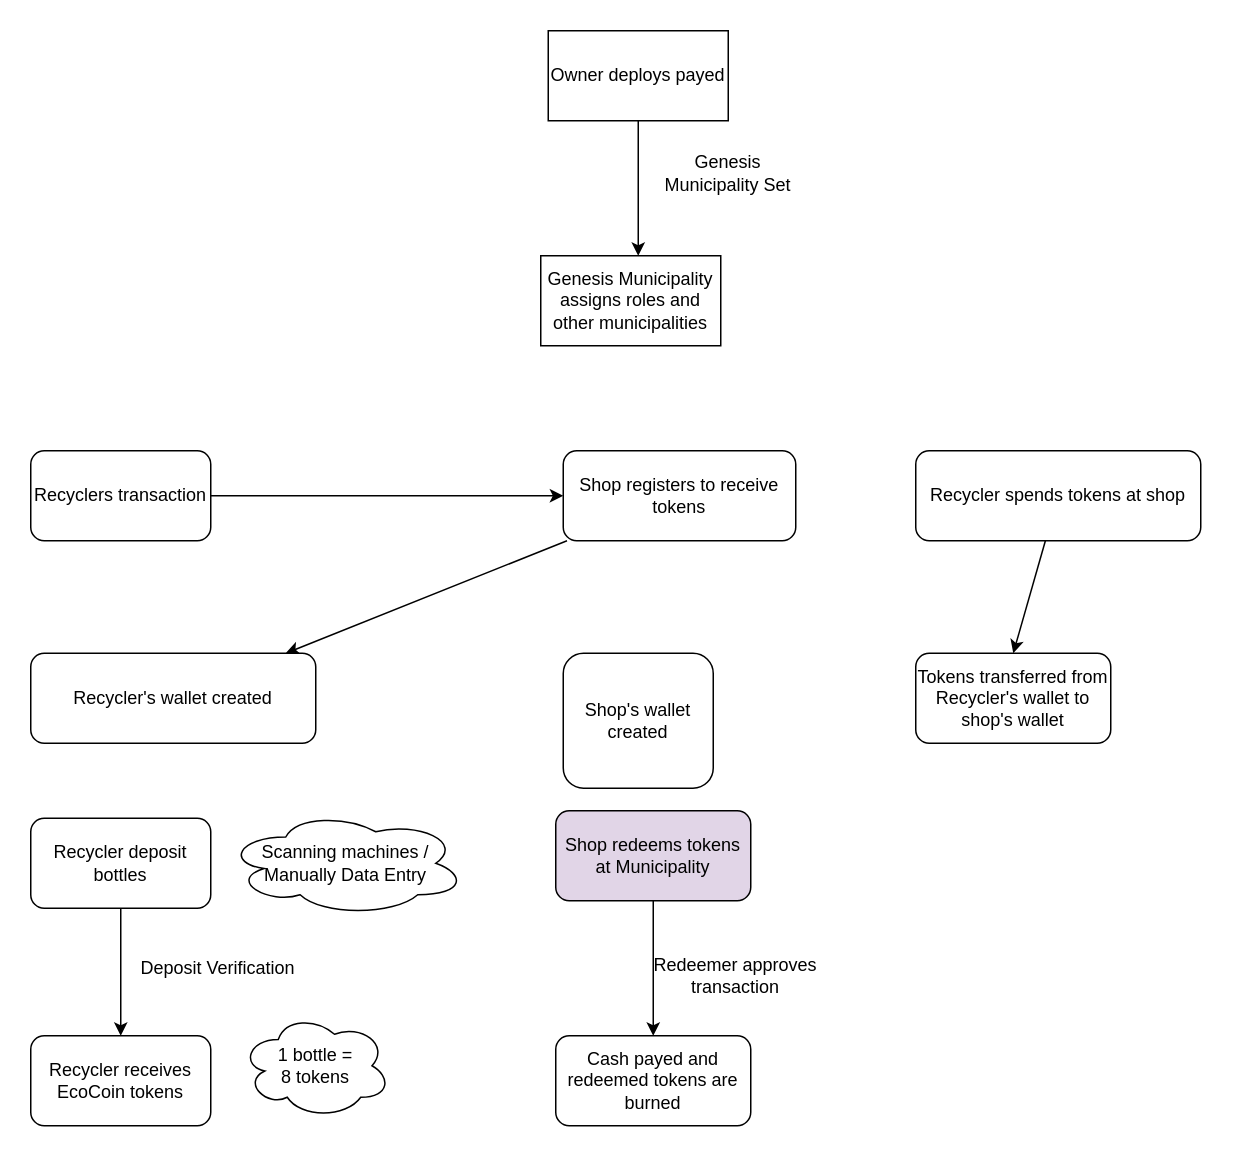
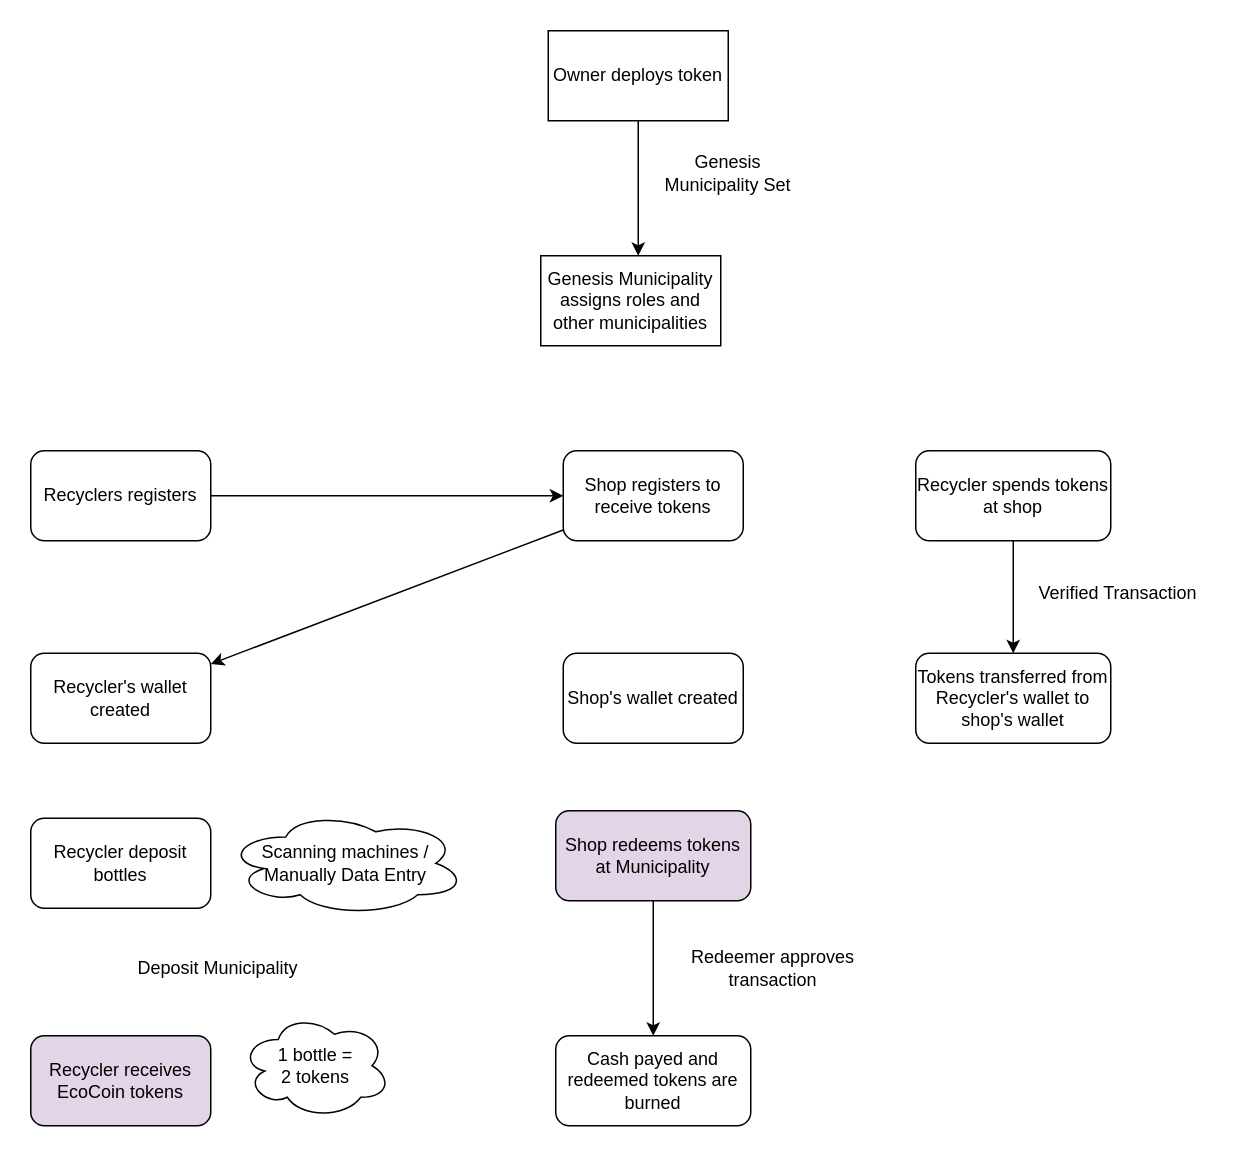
(638, 76) -> (638, 76)
(121, 496) -> (121, 496)
(680, 496) -> (653, 496)
(1058, 496) -> (1013, 496)
none -> (1118, 593)
(173, 698) -> (121, 698)
(638, 721) -> (653, 698)
(121, 967) -> none
(218, 968) -> (218, 968)
(736, 976) -> (773, 968)
(316, 1066) -> (316, 1066)
(121, 1081) -> (121, 1081)
